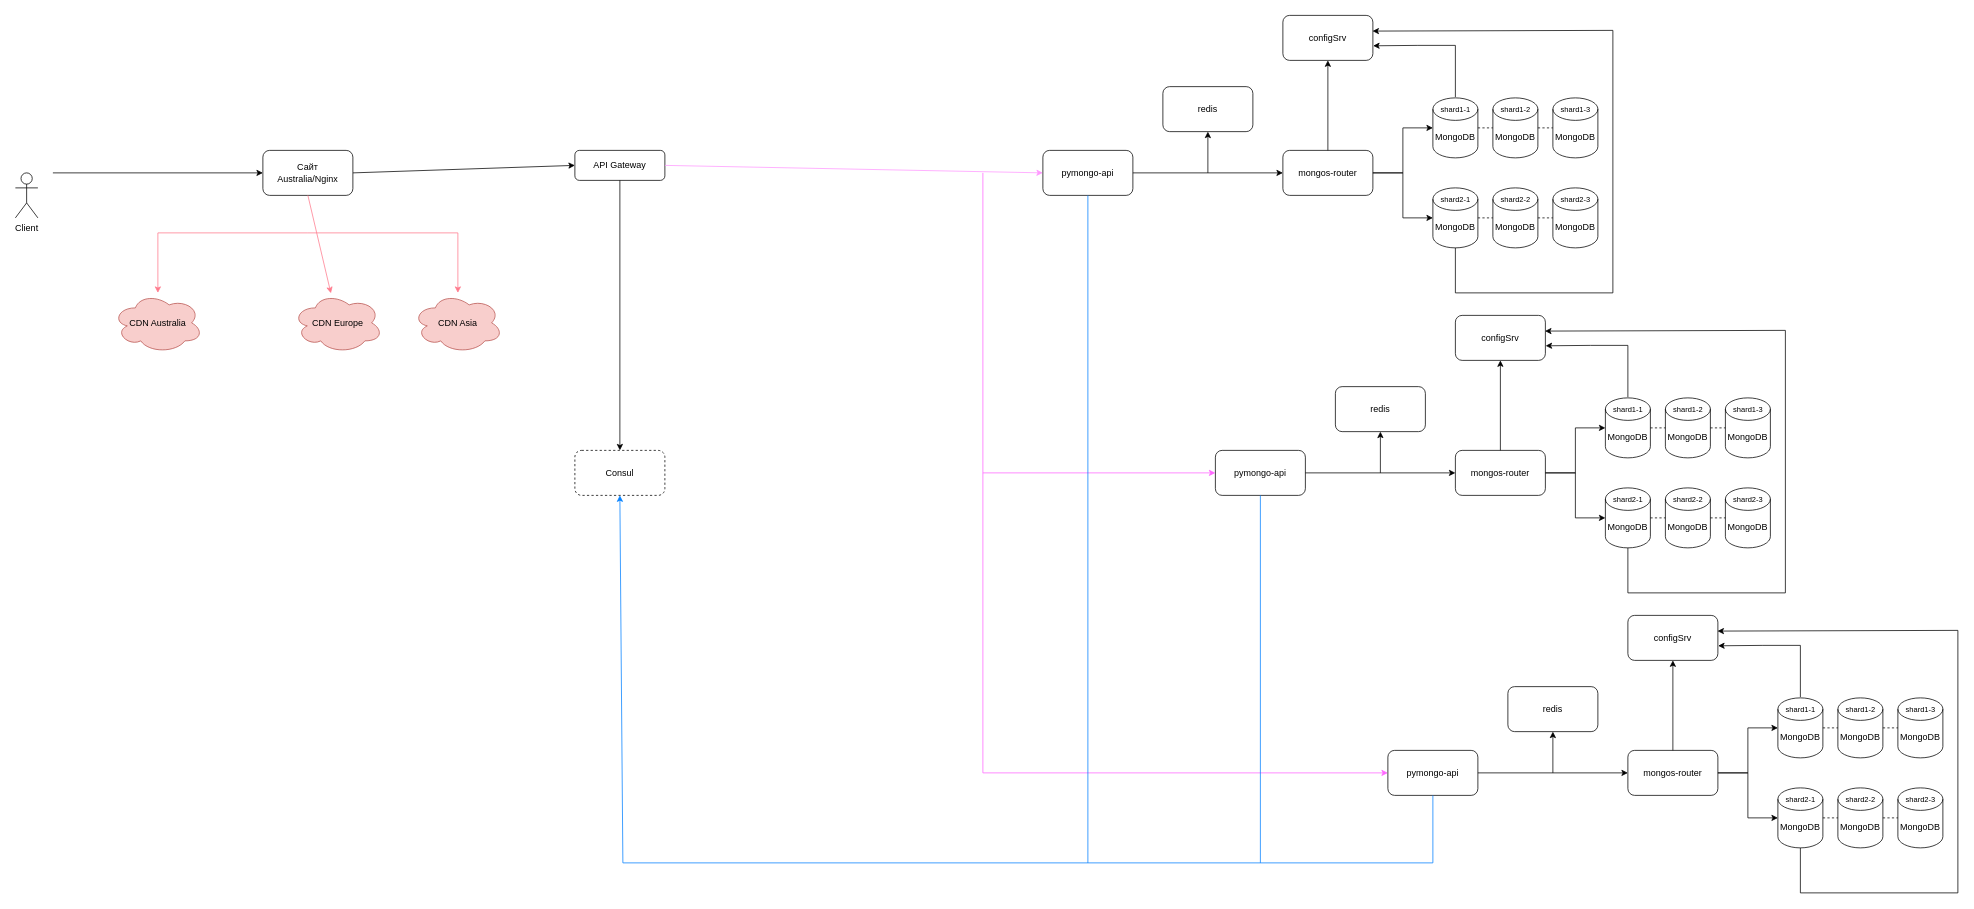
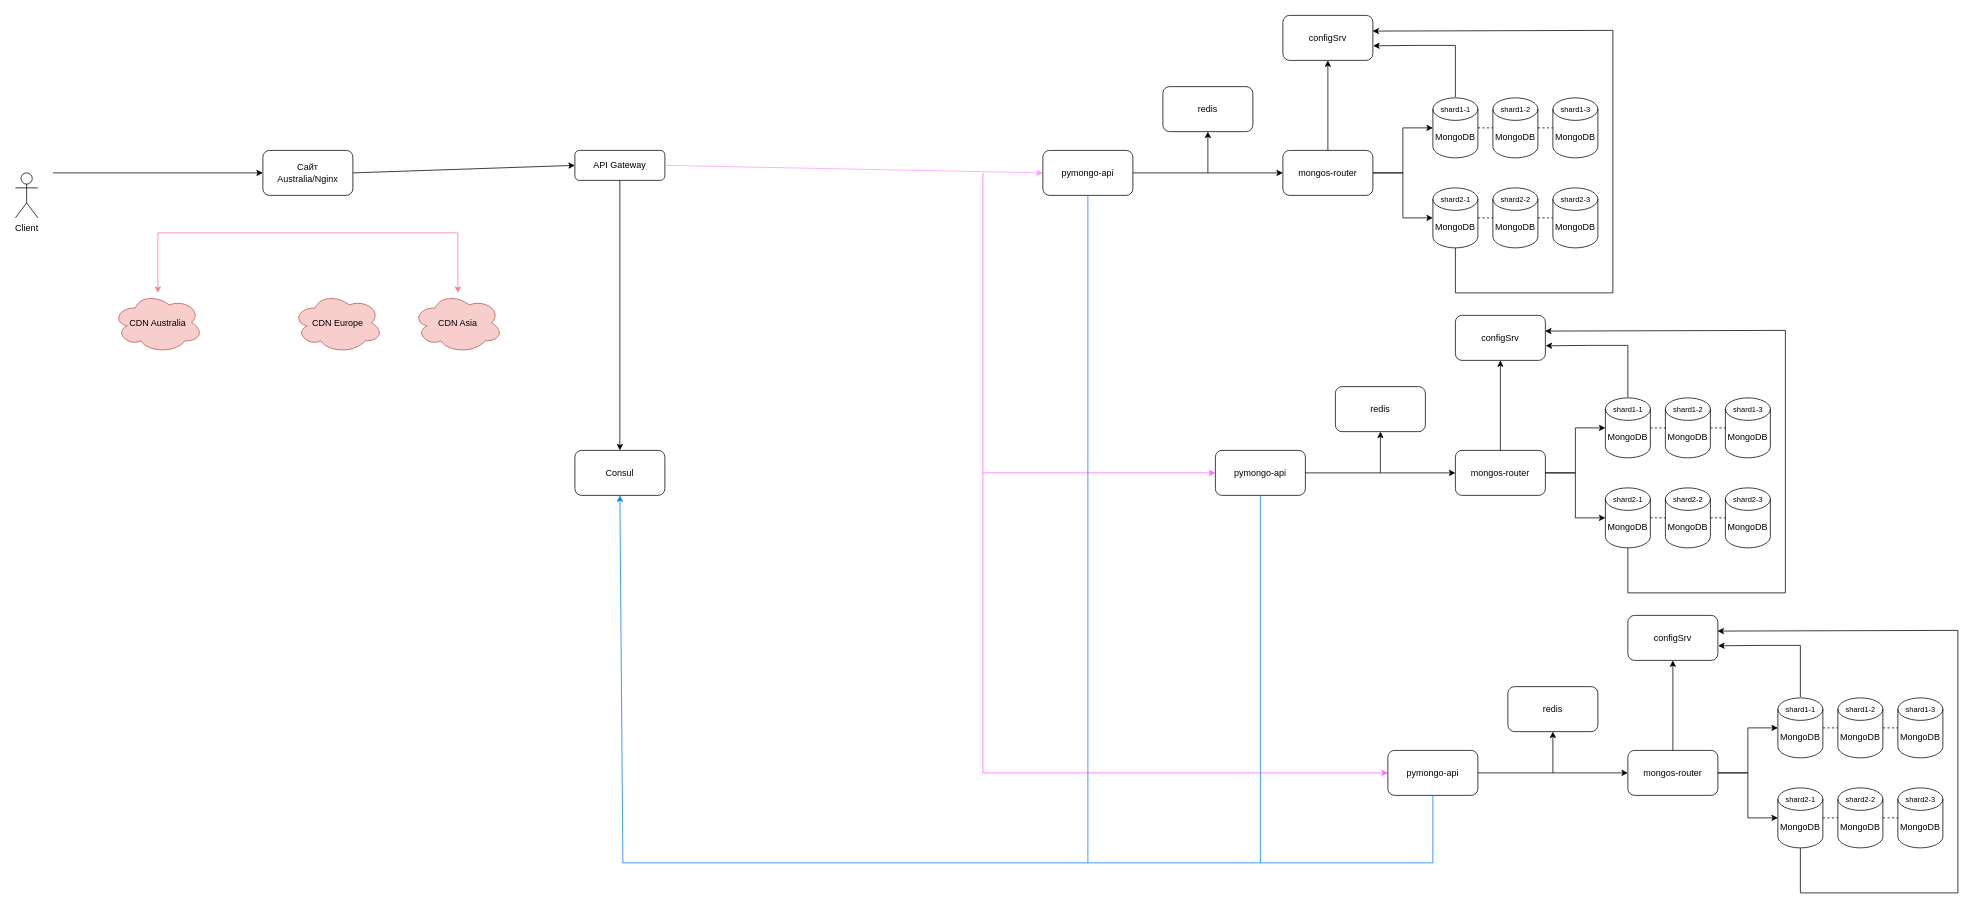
(319, 241) -> none
(620, 473) -> (620, 473)
